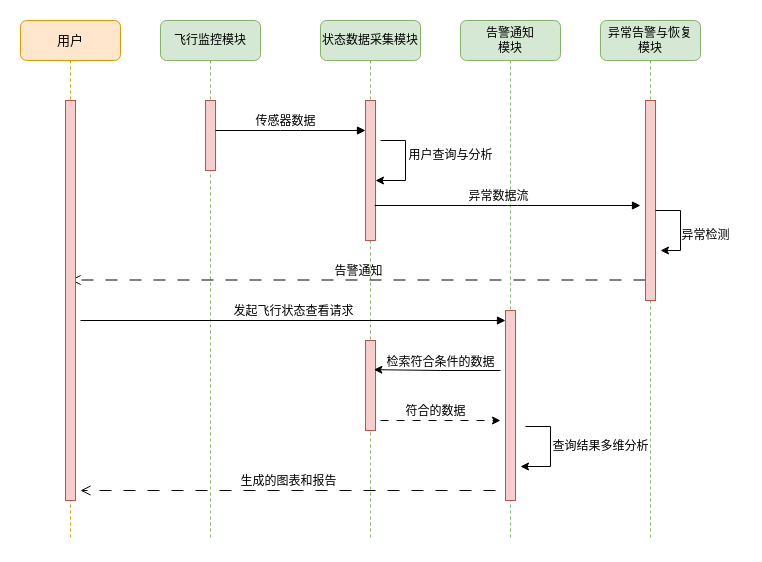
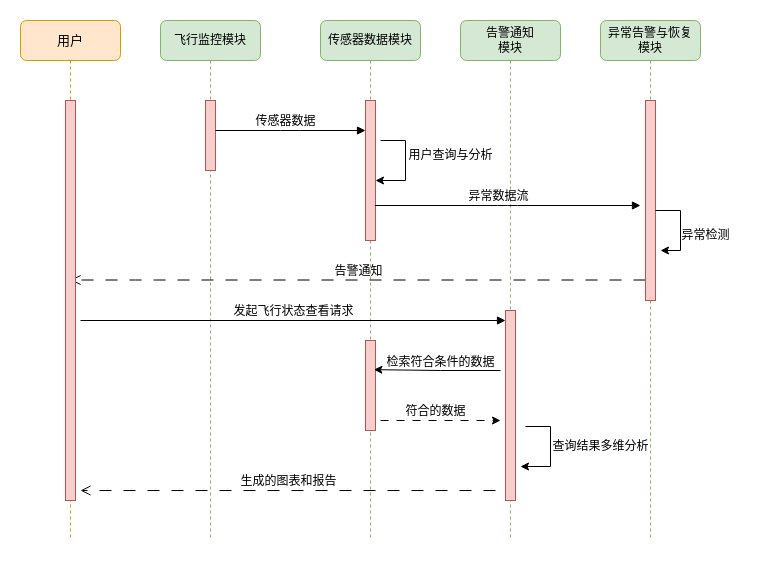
(371, 41) -> (371, 41)
